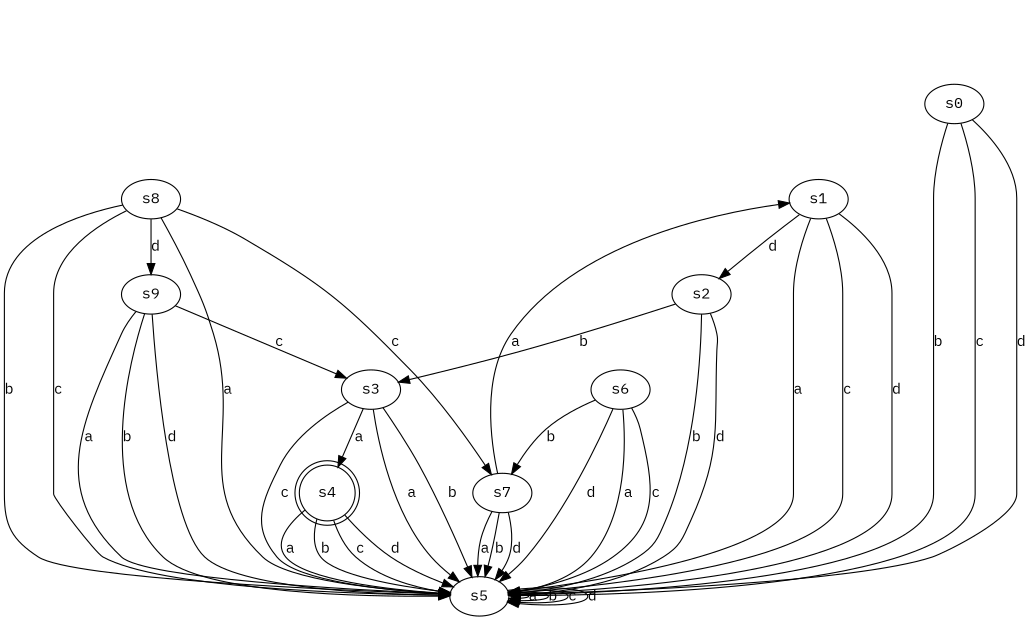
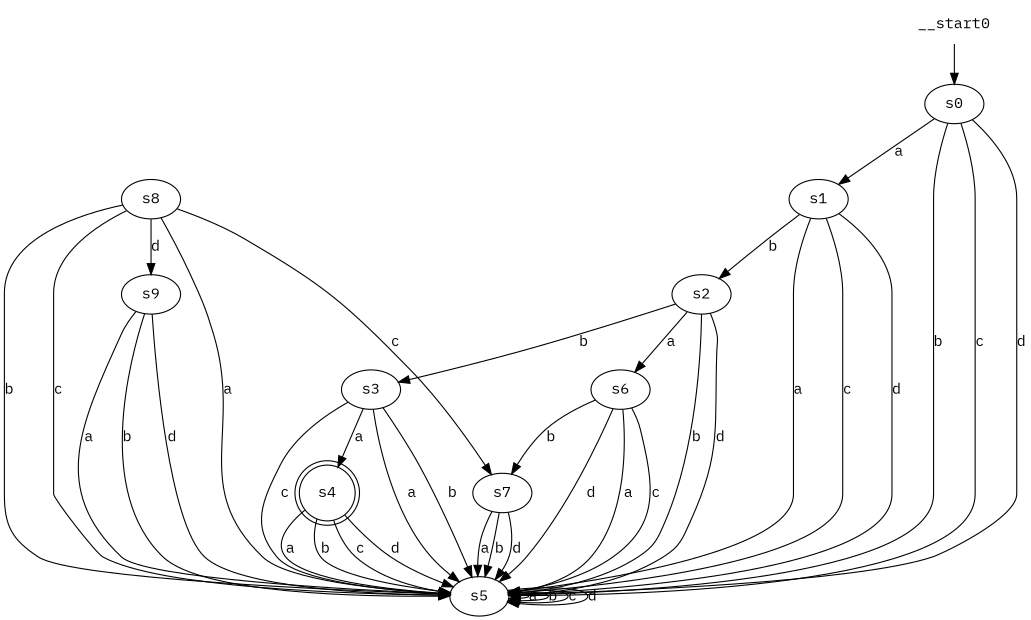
none -> (954, 24)
(773, 247) -> (773, 247)
(569, 278) -> (891, 148)
none -> (665, 338)
(256, 340) -> none
